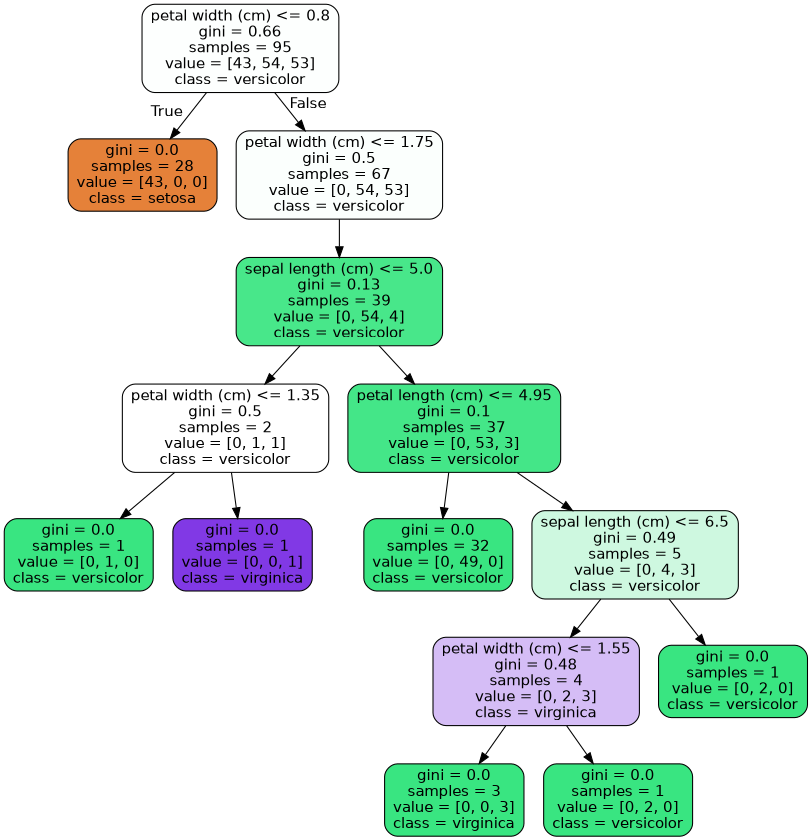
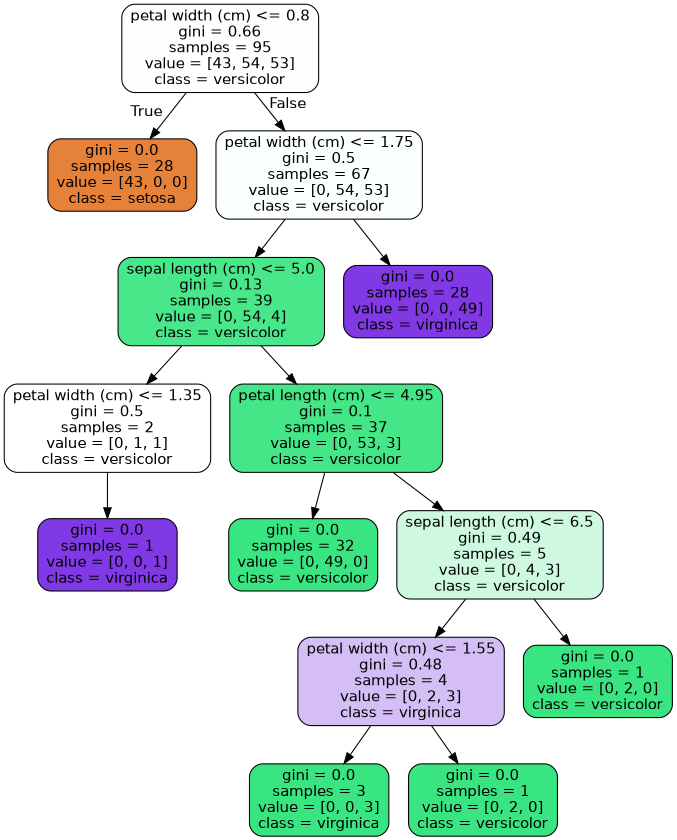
none -> (418, 302)
(79, 555) -> none
